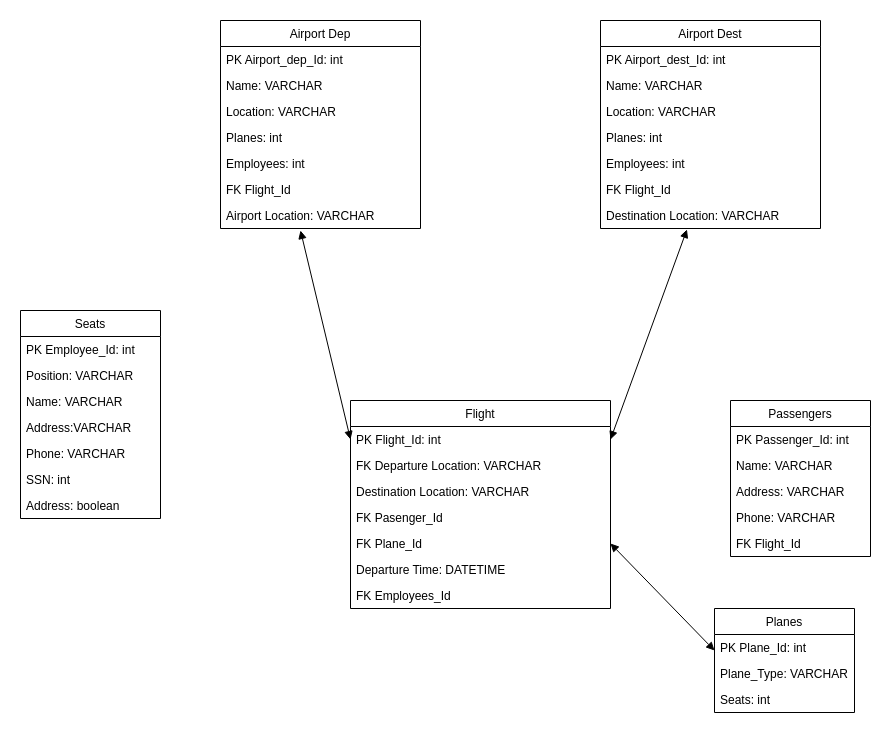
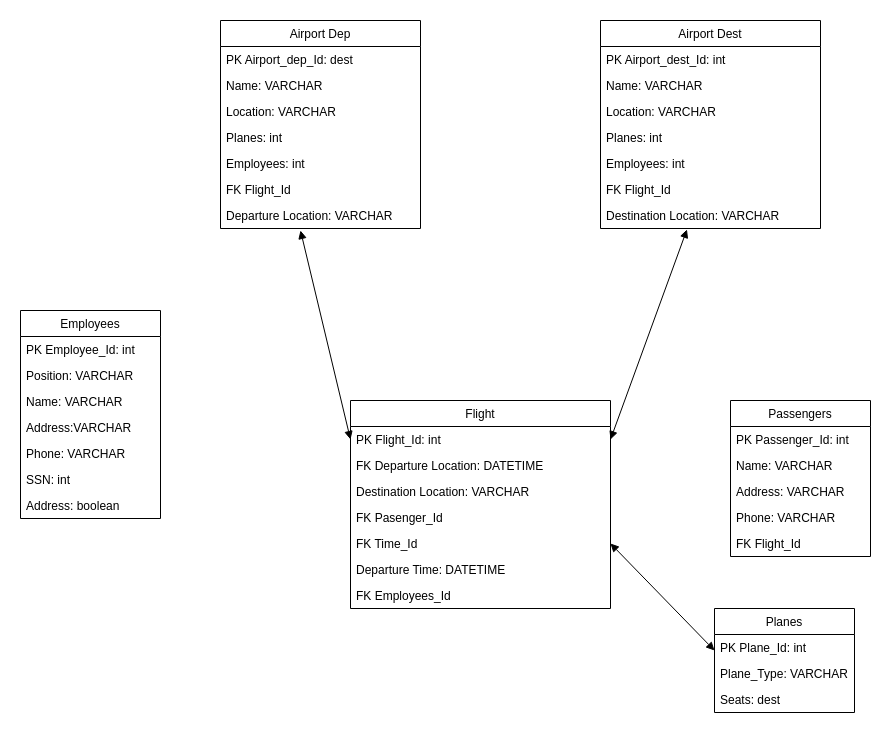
(292, 60) -> (297, 60)
(302, 216) -> (310, 216)
(90, 324) -> (90, 324)
(449, 466) -> (452, 466)
(390, 544) -> (386, 544)
(749, 700) -> (754, 700)
